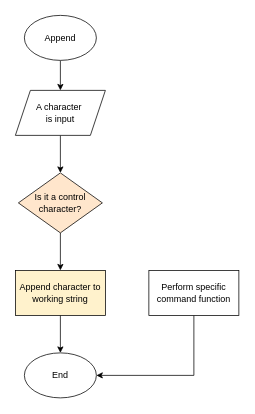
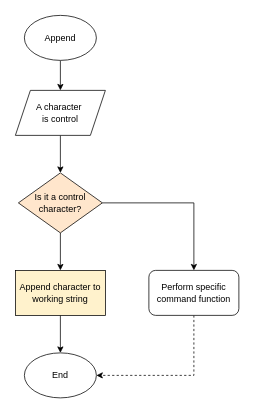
(60, 113) -> (60, 113)
none -> (193, 203)
(194, 293) -> (194, 293)
(178, 375) -> (178, 375)
